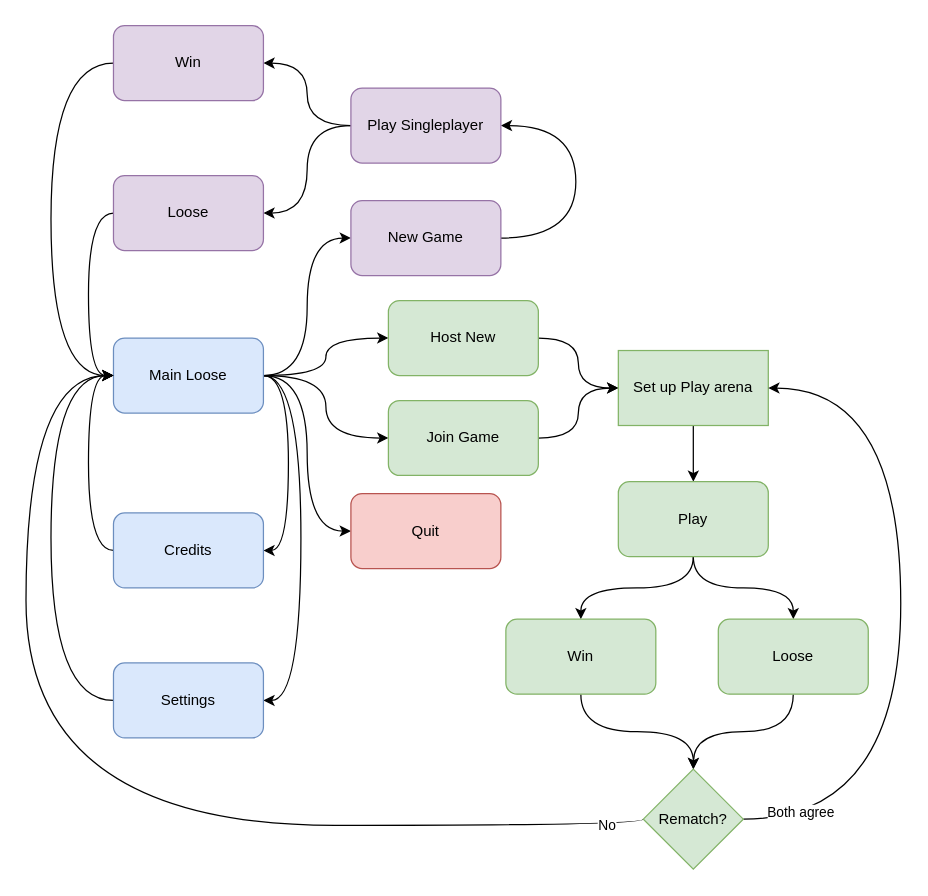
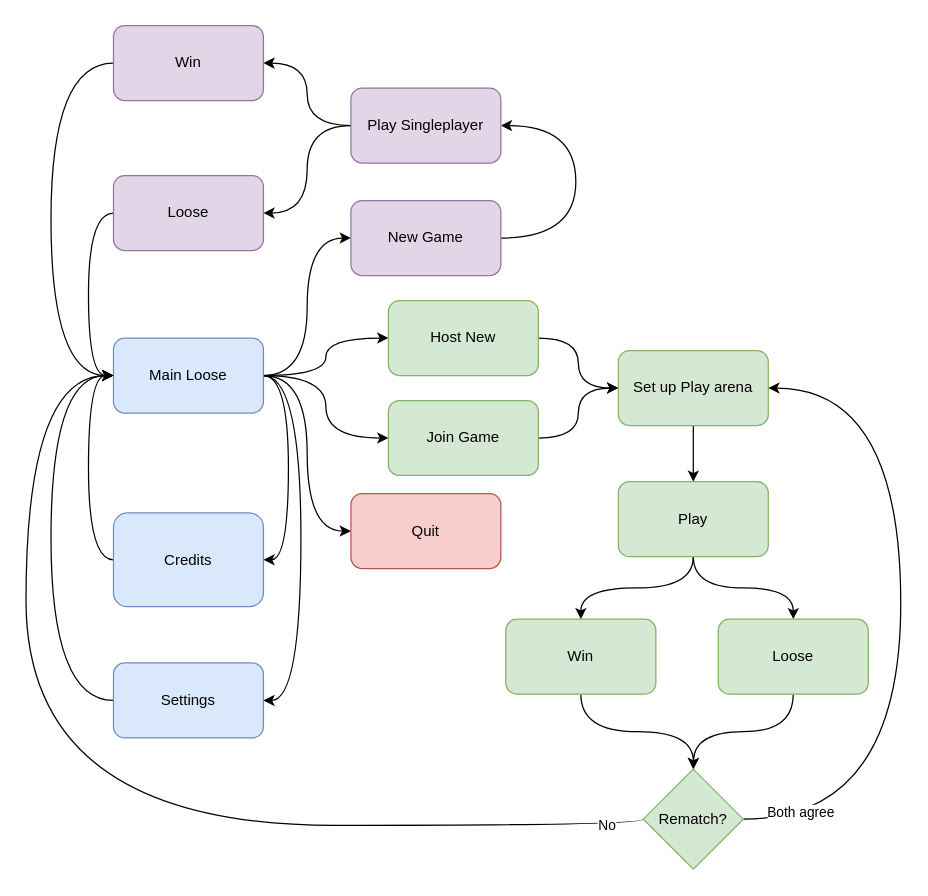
(693, 388) -> (693, 388)
(188, 551) -> (188, 560)
